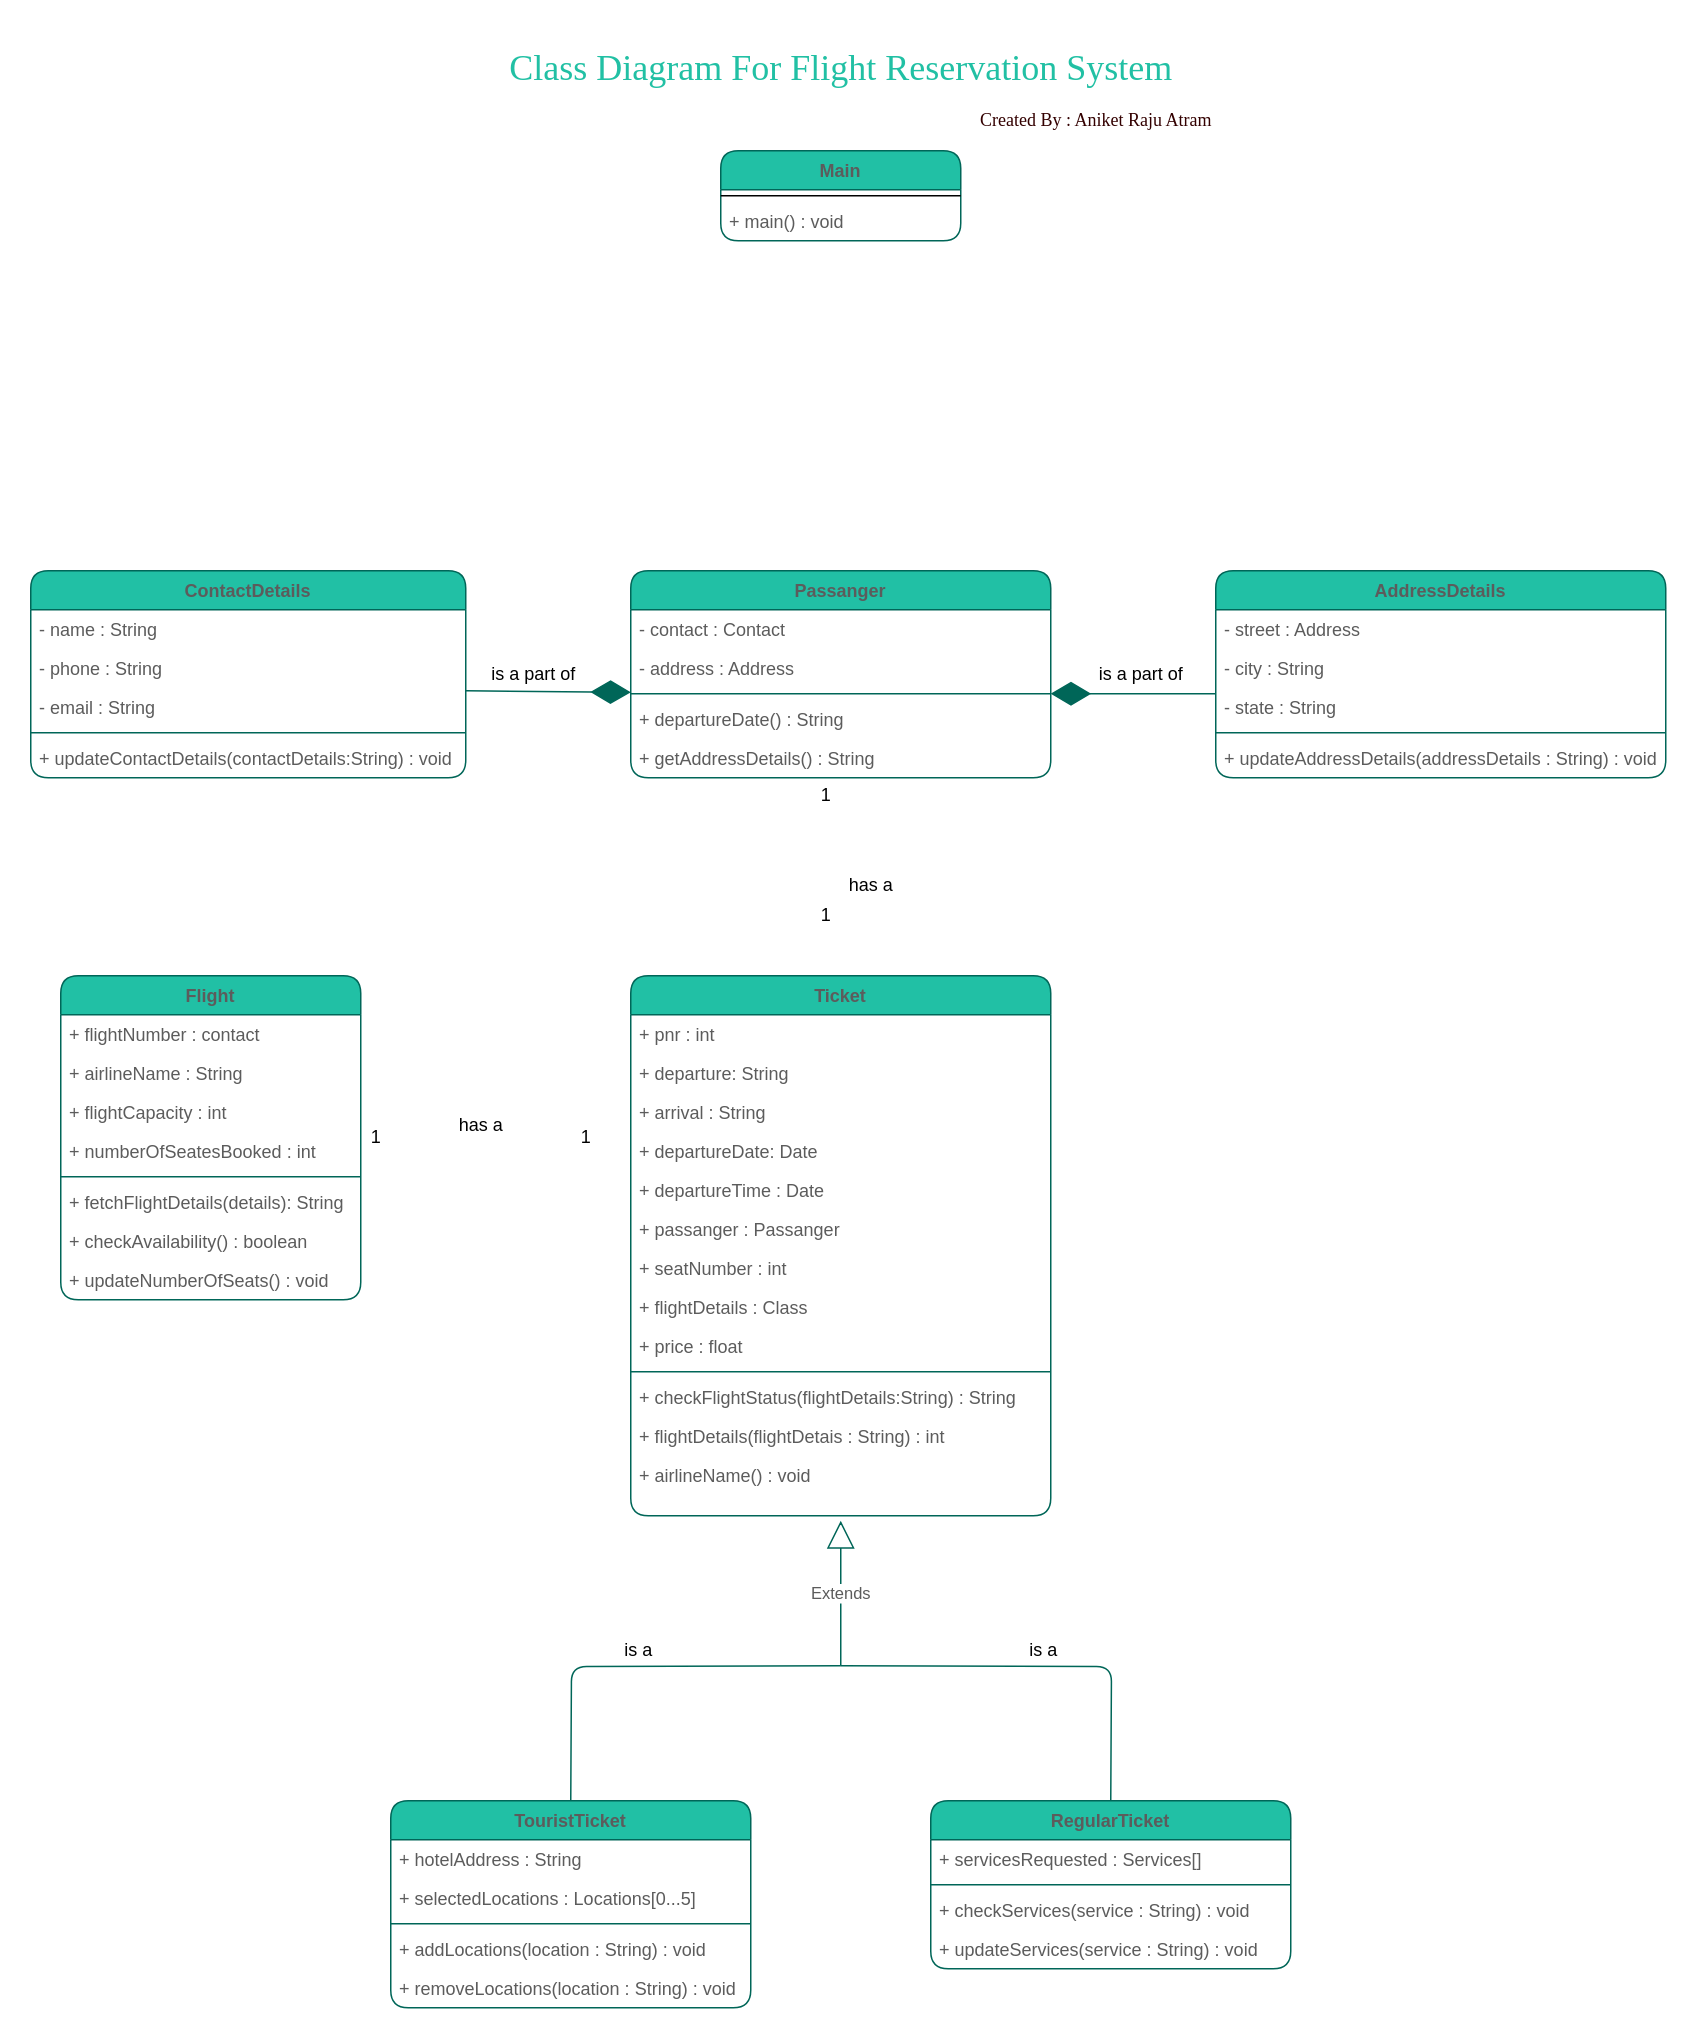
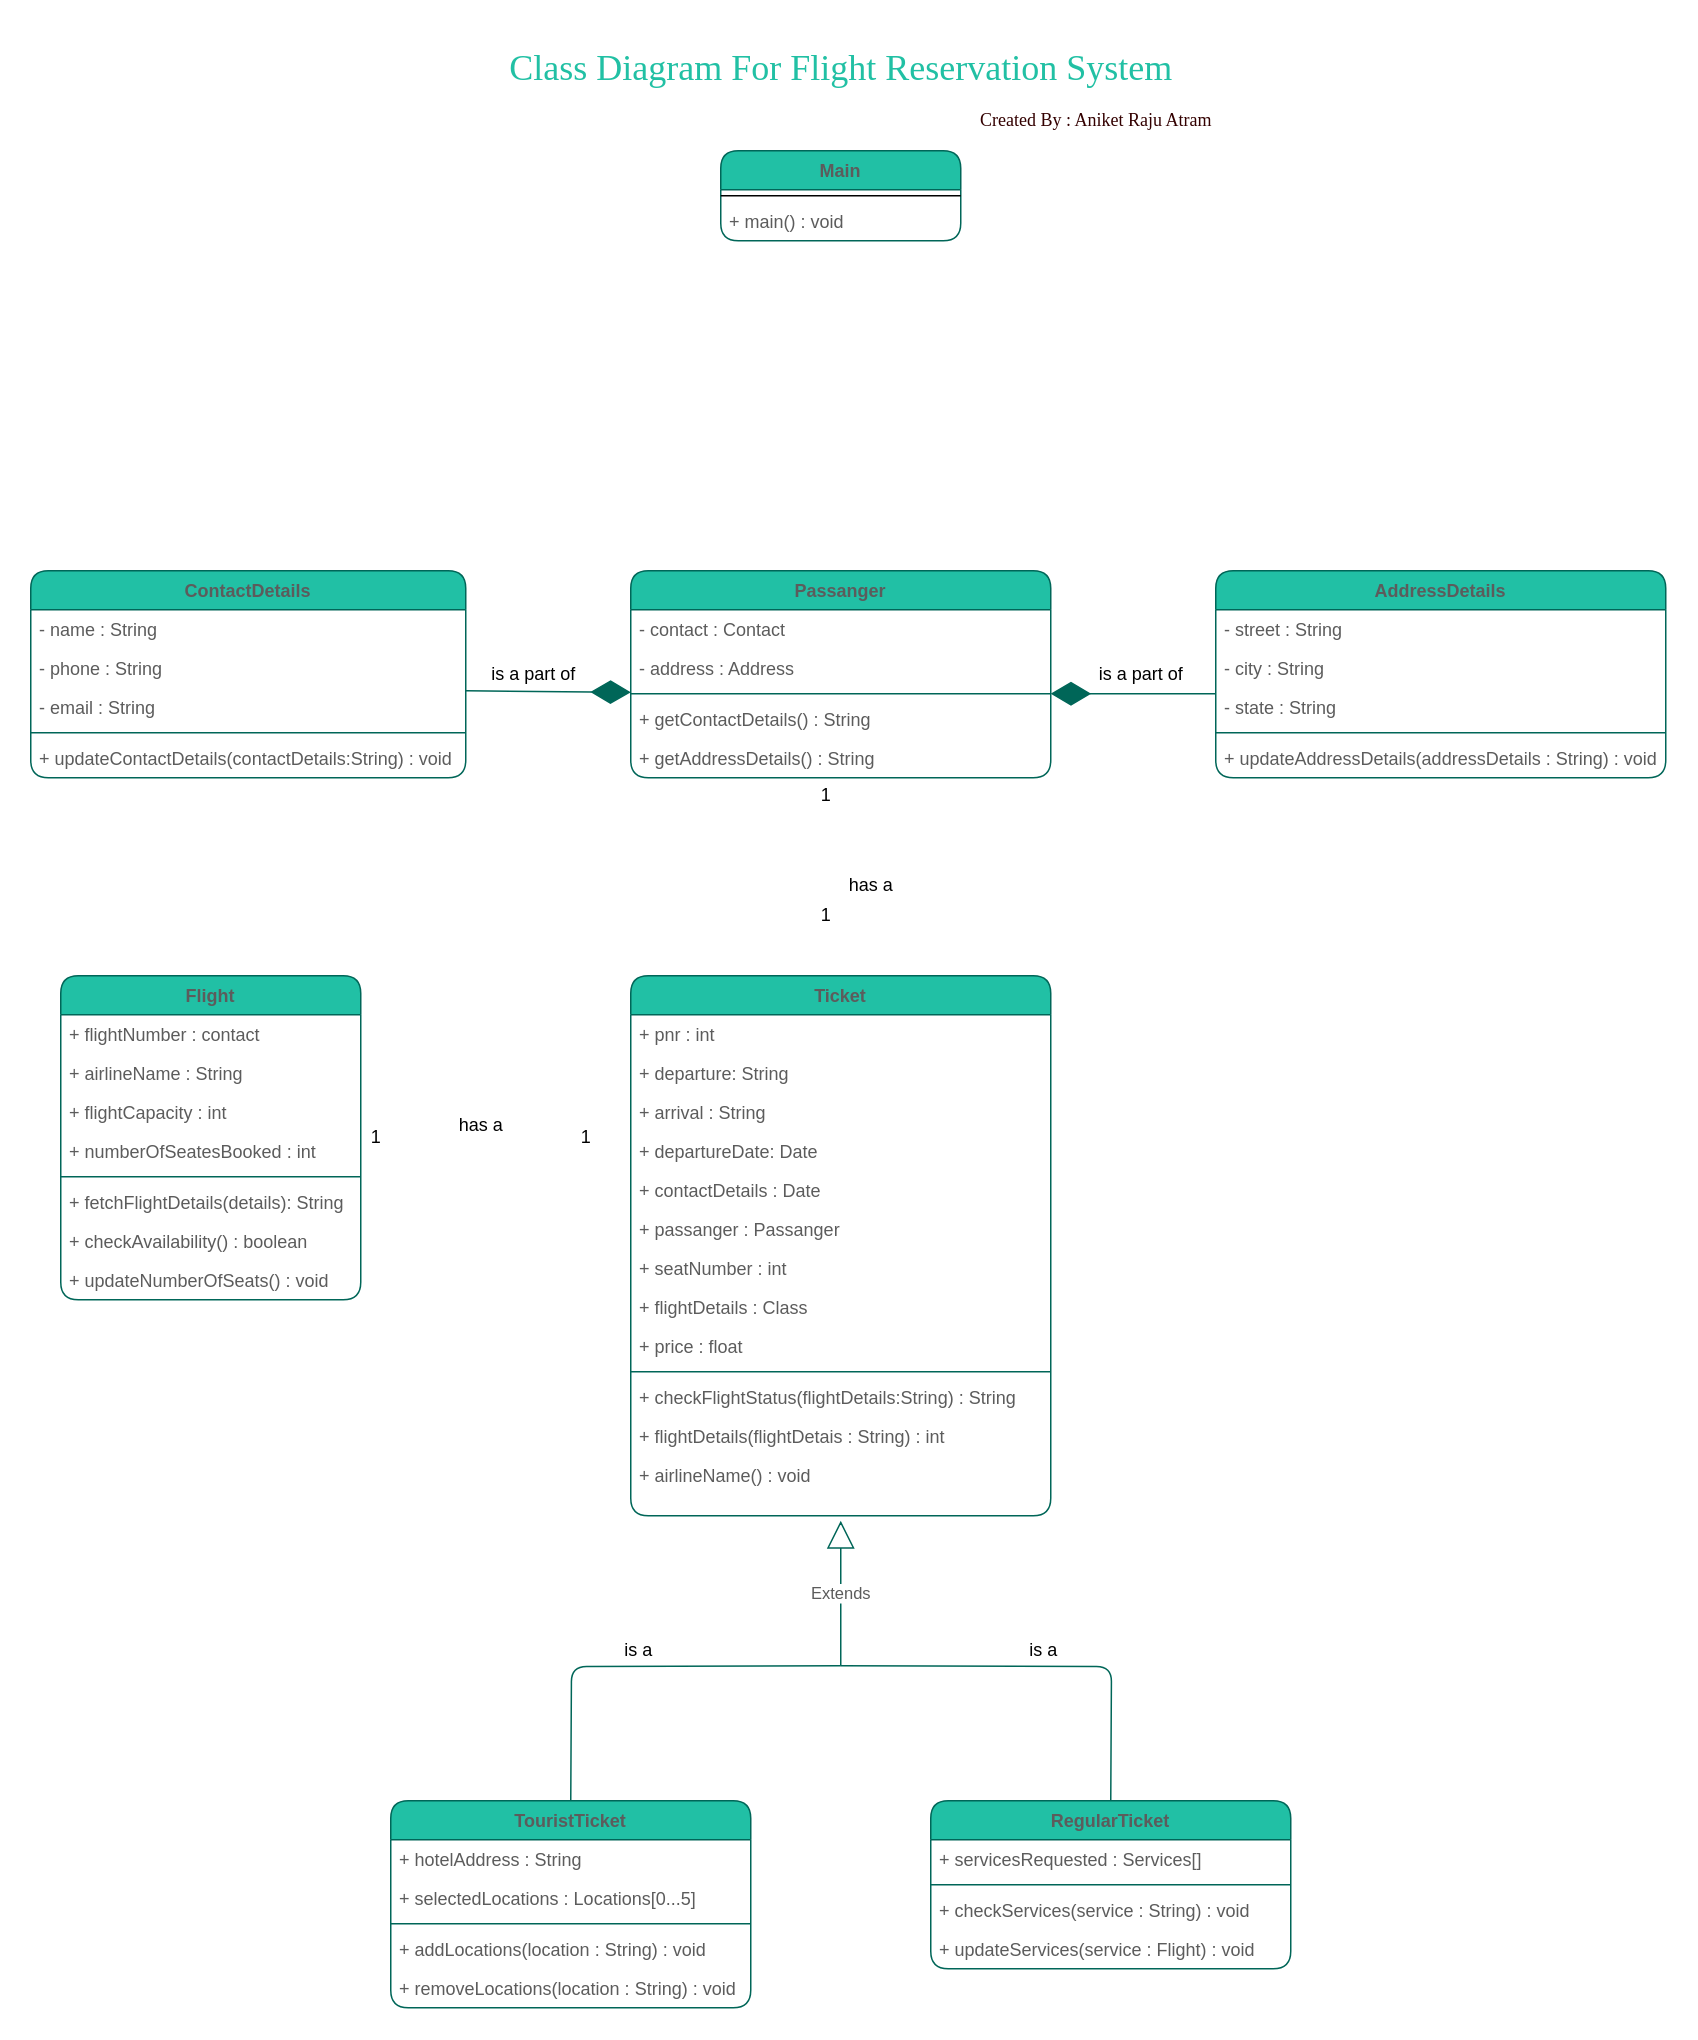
(1305, 630) -> (1298, 630)
(758, 720) -> (774, 720)
(738, 1191) -> (741, 1191)
(1120, 1950) -> (1118, 1950)
